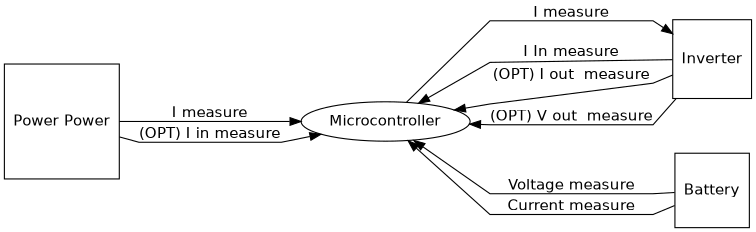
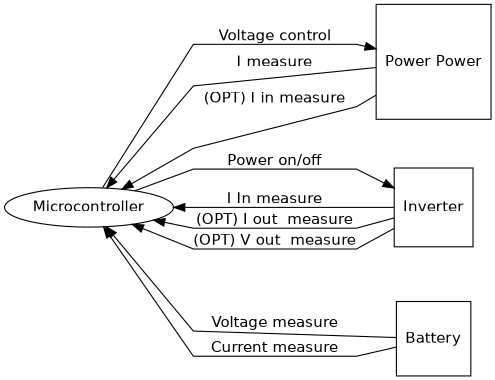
(572, 13) -> (275, 161)
none -> (195, 44)
